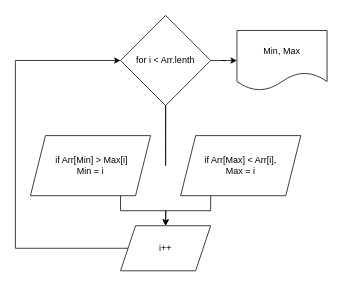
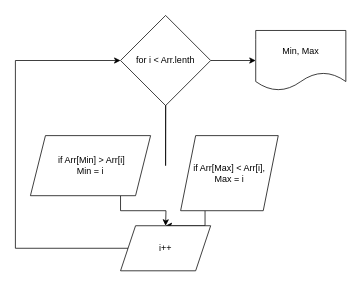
(282, 60) -> (300, 60)
(90, 165) -> (90, 165)
(240, 165) -> (229, 173)
